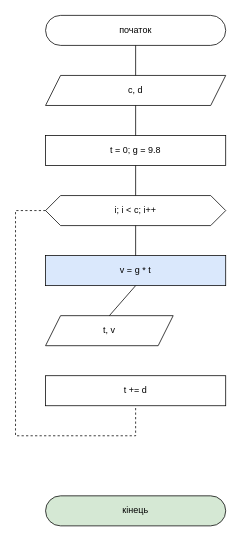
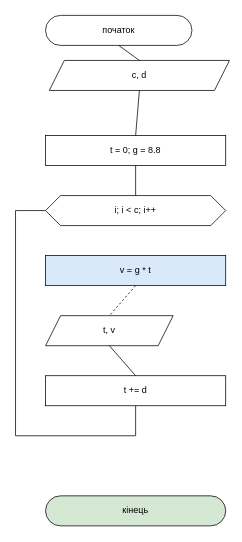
(135, 30) -> (119, 30)
(135, 90) -> (139, 75)
(135, 150) -> (135, 150)
(135, 240) -> none
(122, 301) -> (122, 301)
none -> (122, 360)
(15, 383) -> (15, 383)
